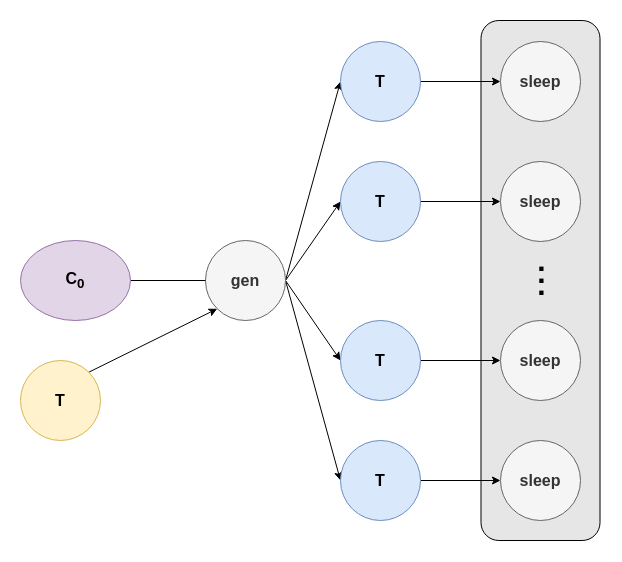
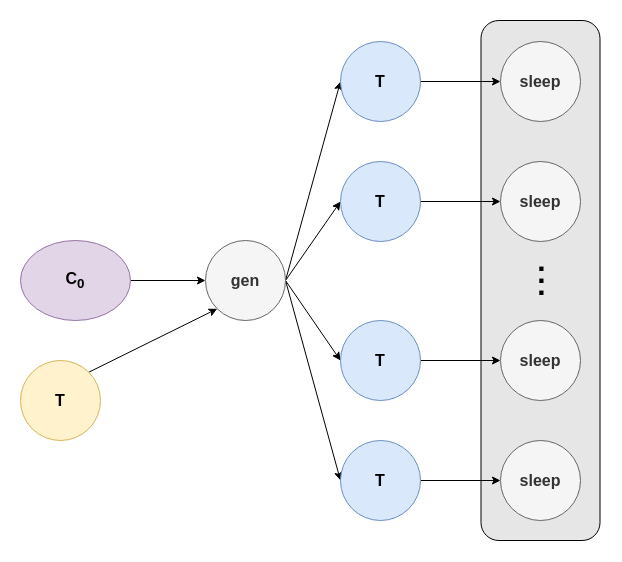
(200, 281) -> (197, 281)
